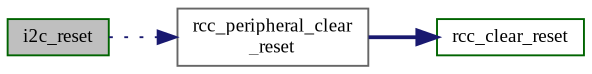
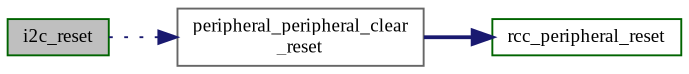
(273, 37) -> (301, 37)
(510, 37) -> (587, 37)
